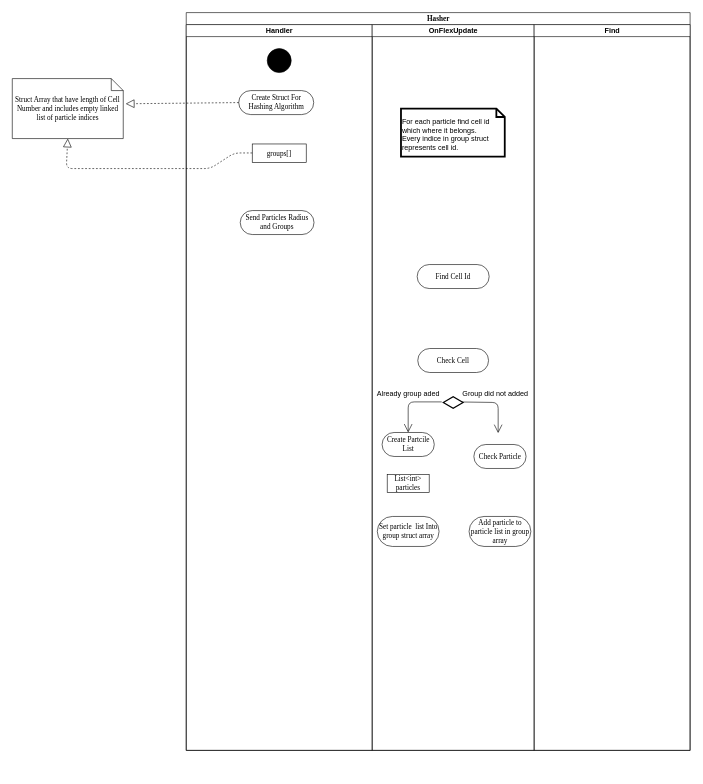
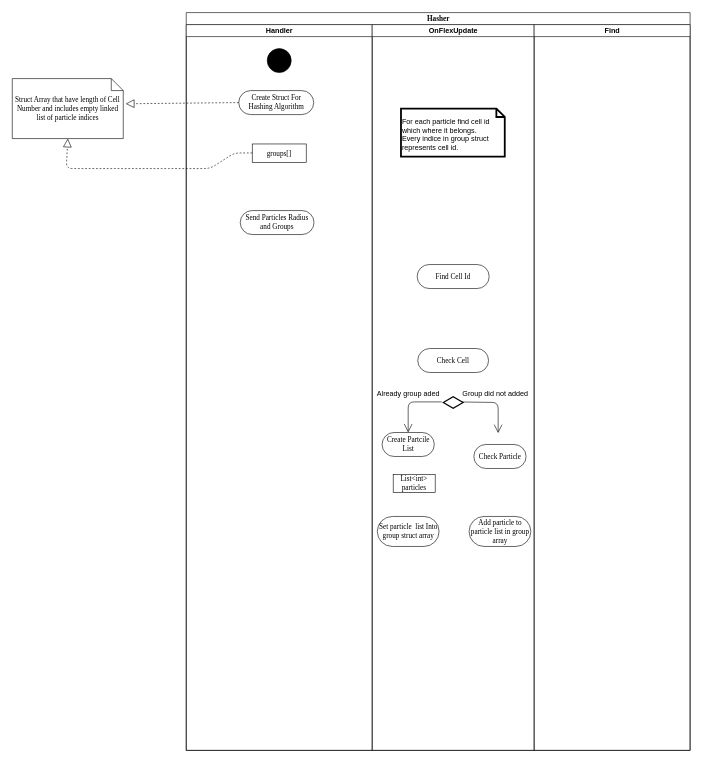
(408, 483) -> (414, 483)
